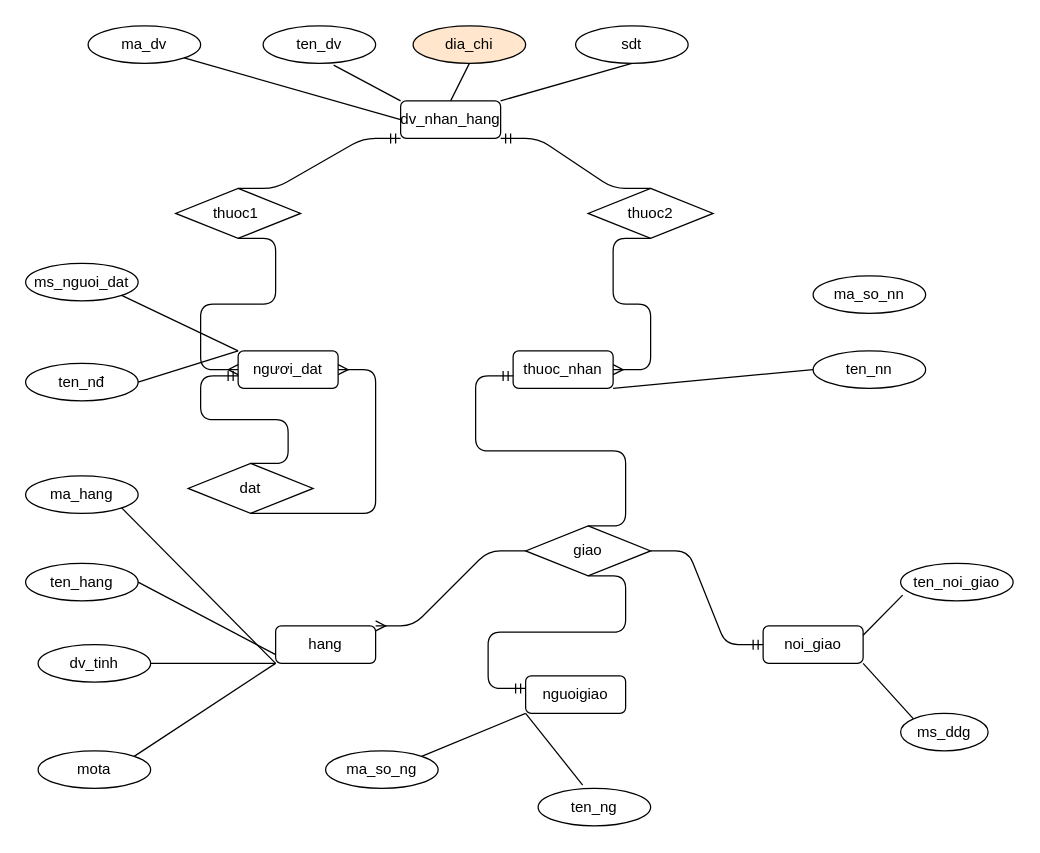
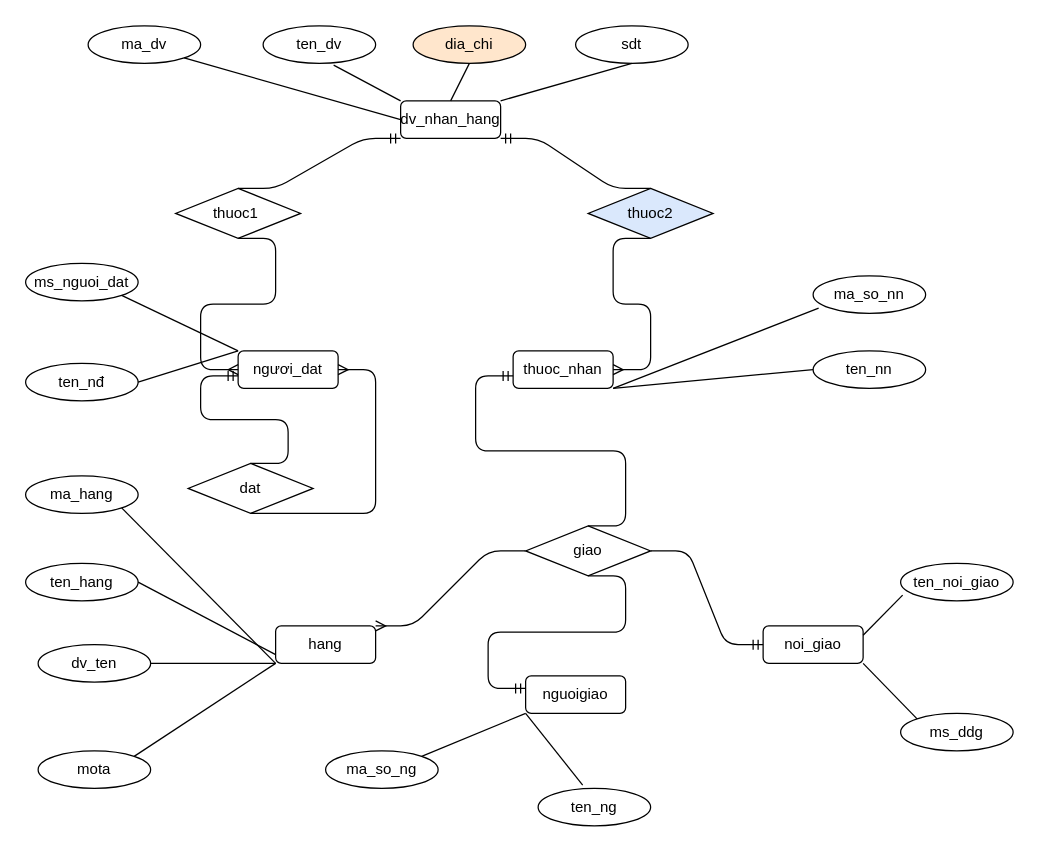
(651, 213) -> (651, 213)
none -> (720, 347)
(94, 663) -> (94, 663)
(944, 732) -> (957, 732)
